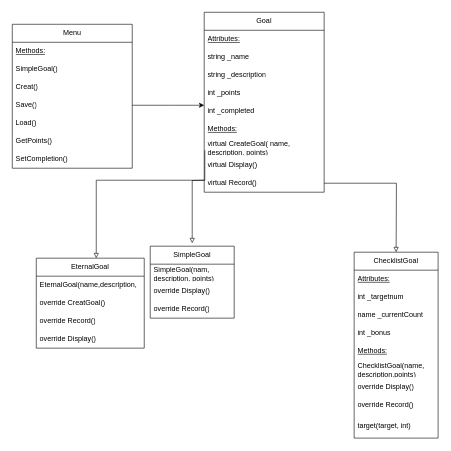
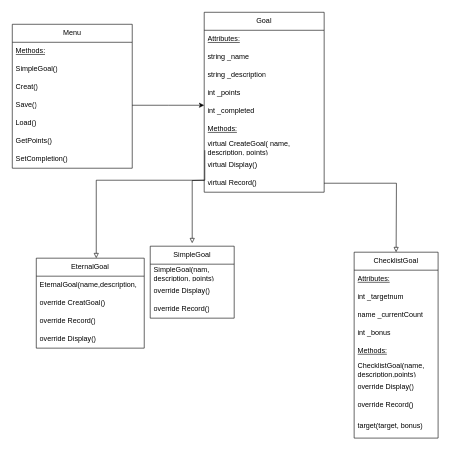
(393, 426) -> (397, 426)
